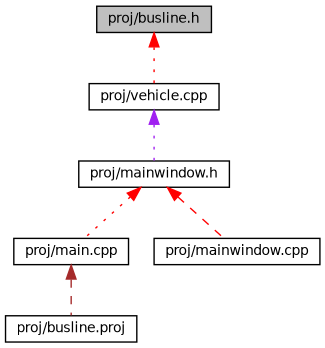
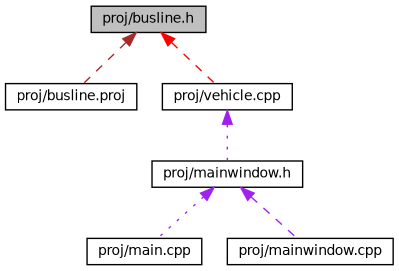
(154, 65) -> (193, 63)
(108, 217) -> (181, 217)
(201, 217) -> (274, 217)
(71, 297) -> (105, 63)
